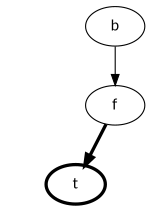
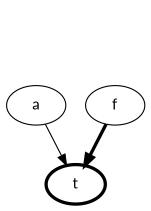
(115, 26) -> none
none -> (36, 105)
